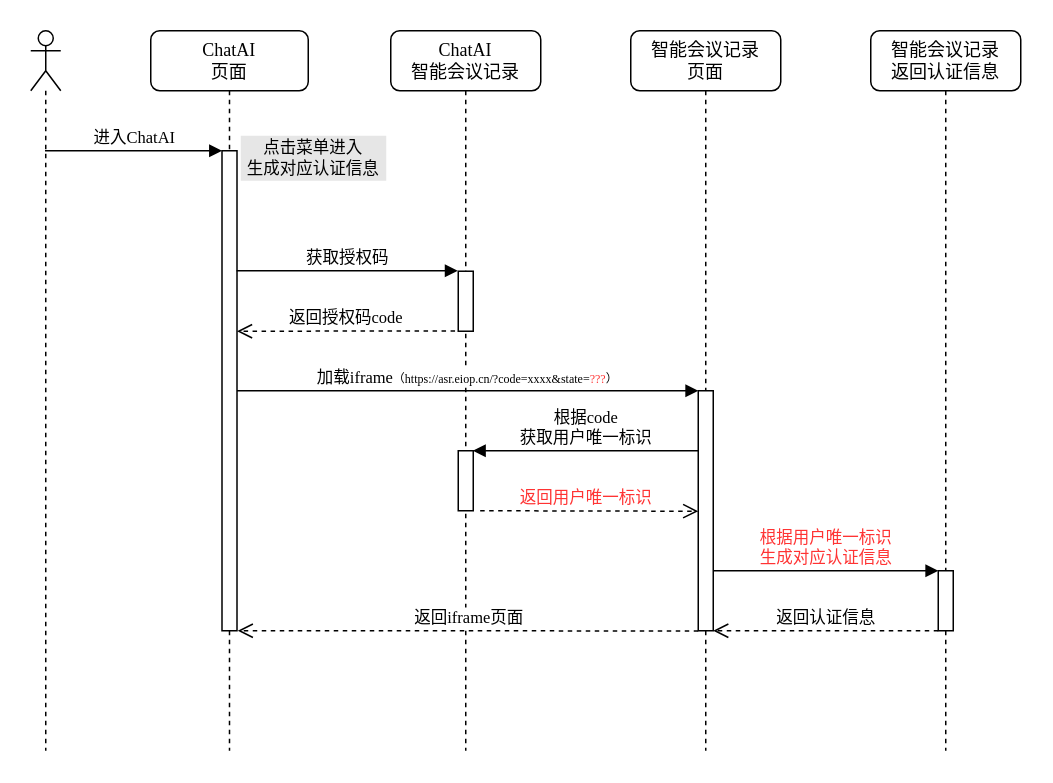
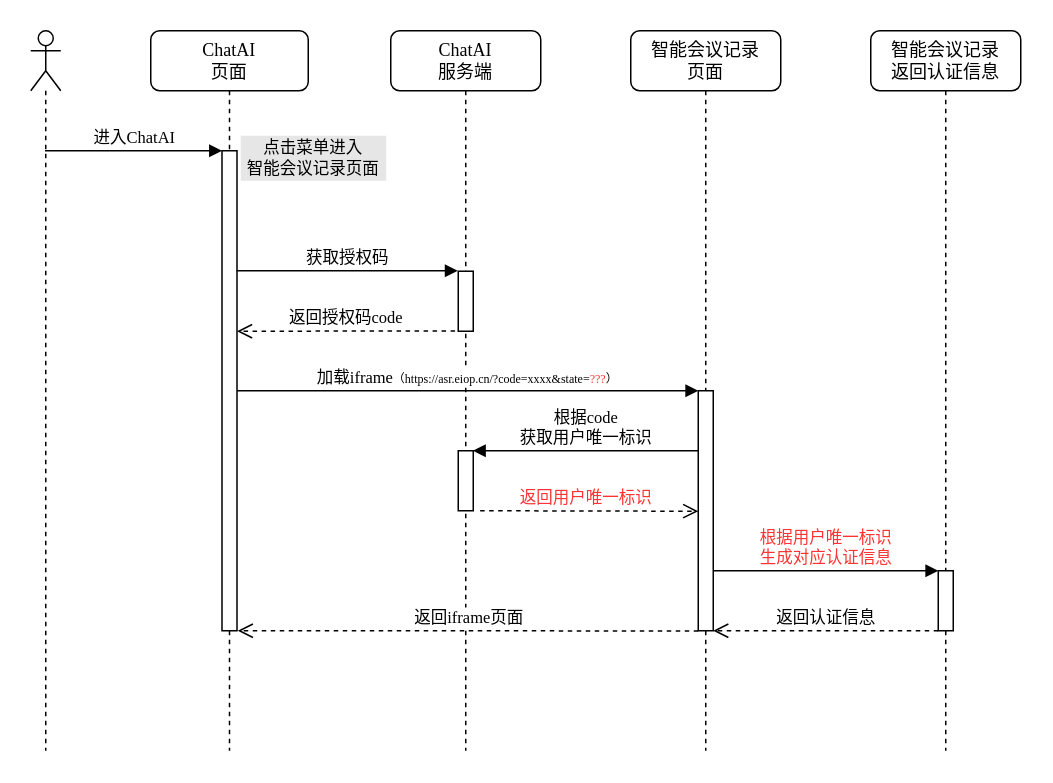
(466, 61) -> (466, 61)
(314, 158) -> (314, 158)
